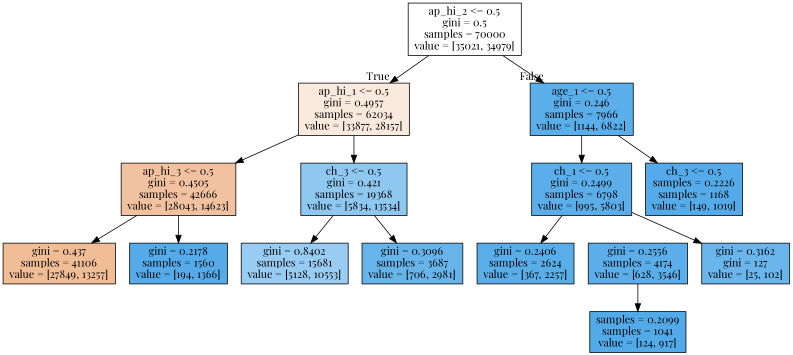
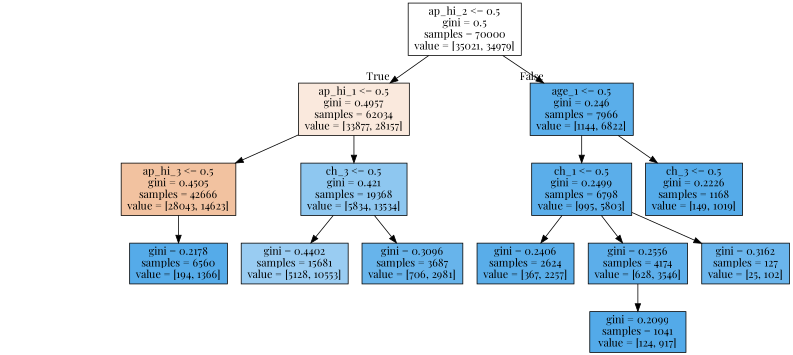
(694, 189) -> (694, 189)
none -> (610, 226)
(59, 264) -> none
(179, 264) -> (179, 264)
(295, 264) -> (295, 264)
(746, 264) -> (746, 264)
(638, 332) -> (638, 332)
